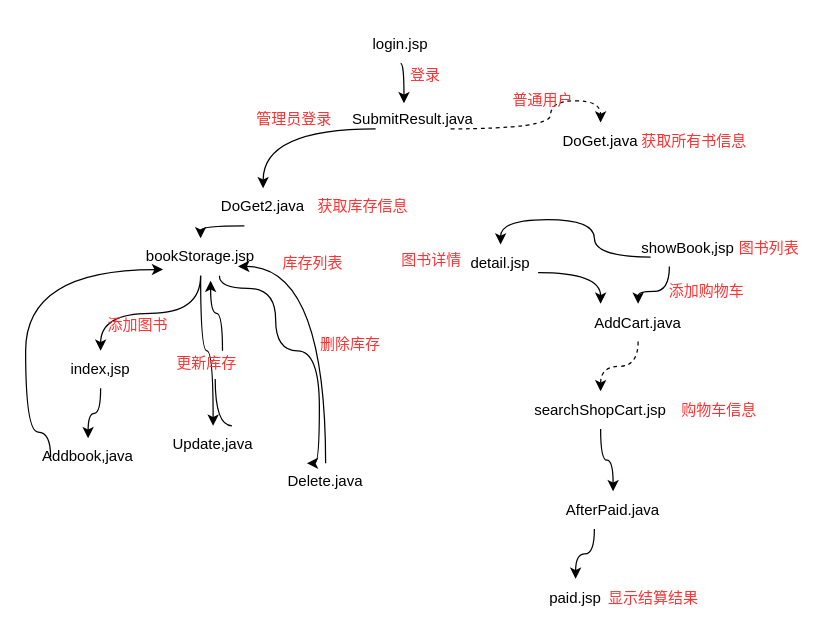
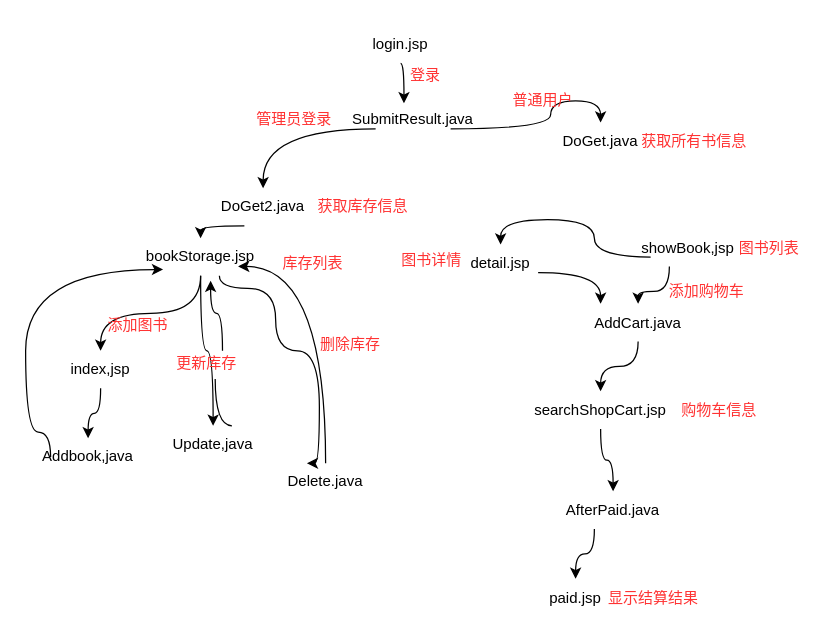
(529, 125) -> (529, 125)
(625, 366) -> (625, 366)
